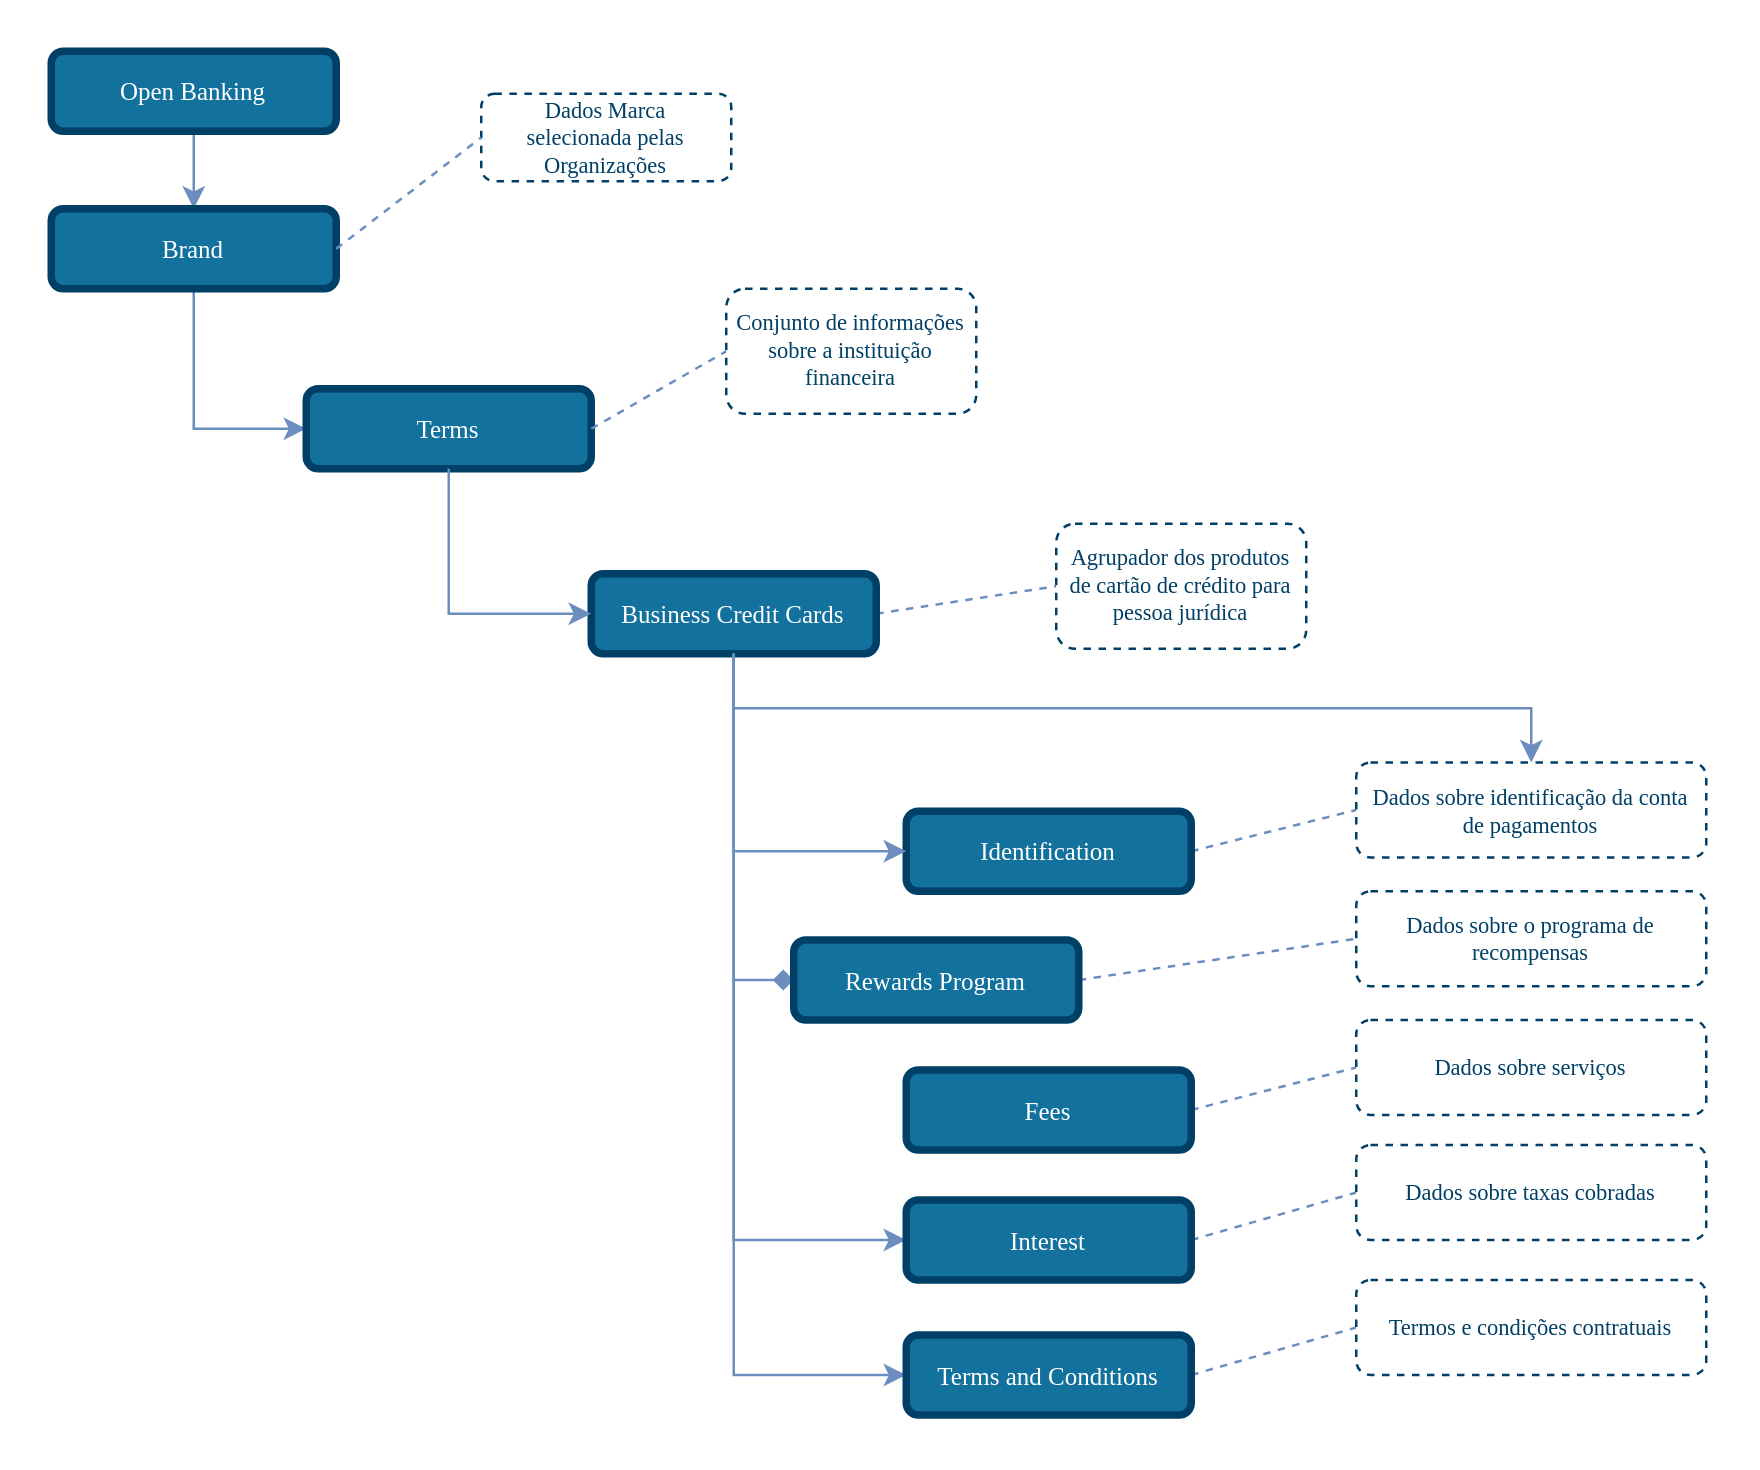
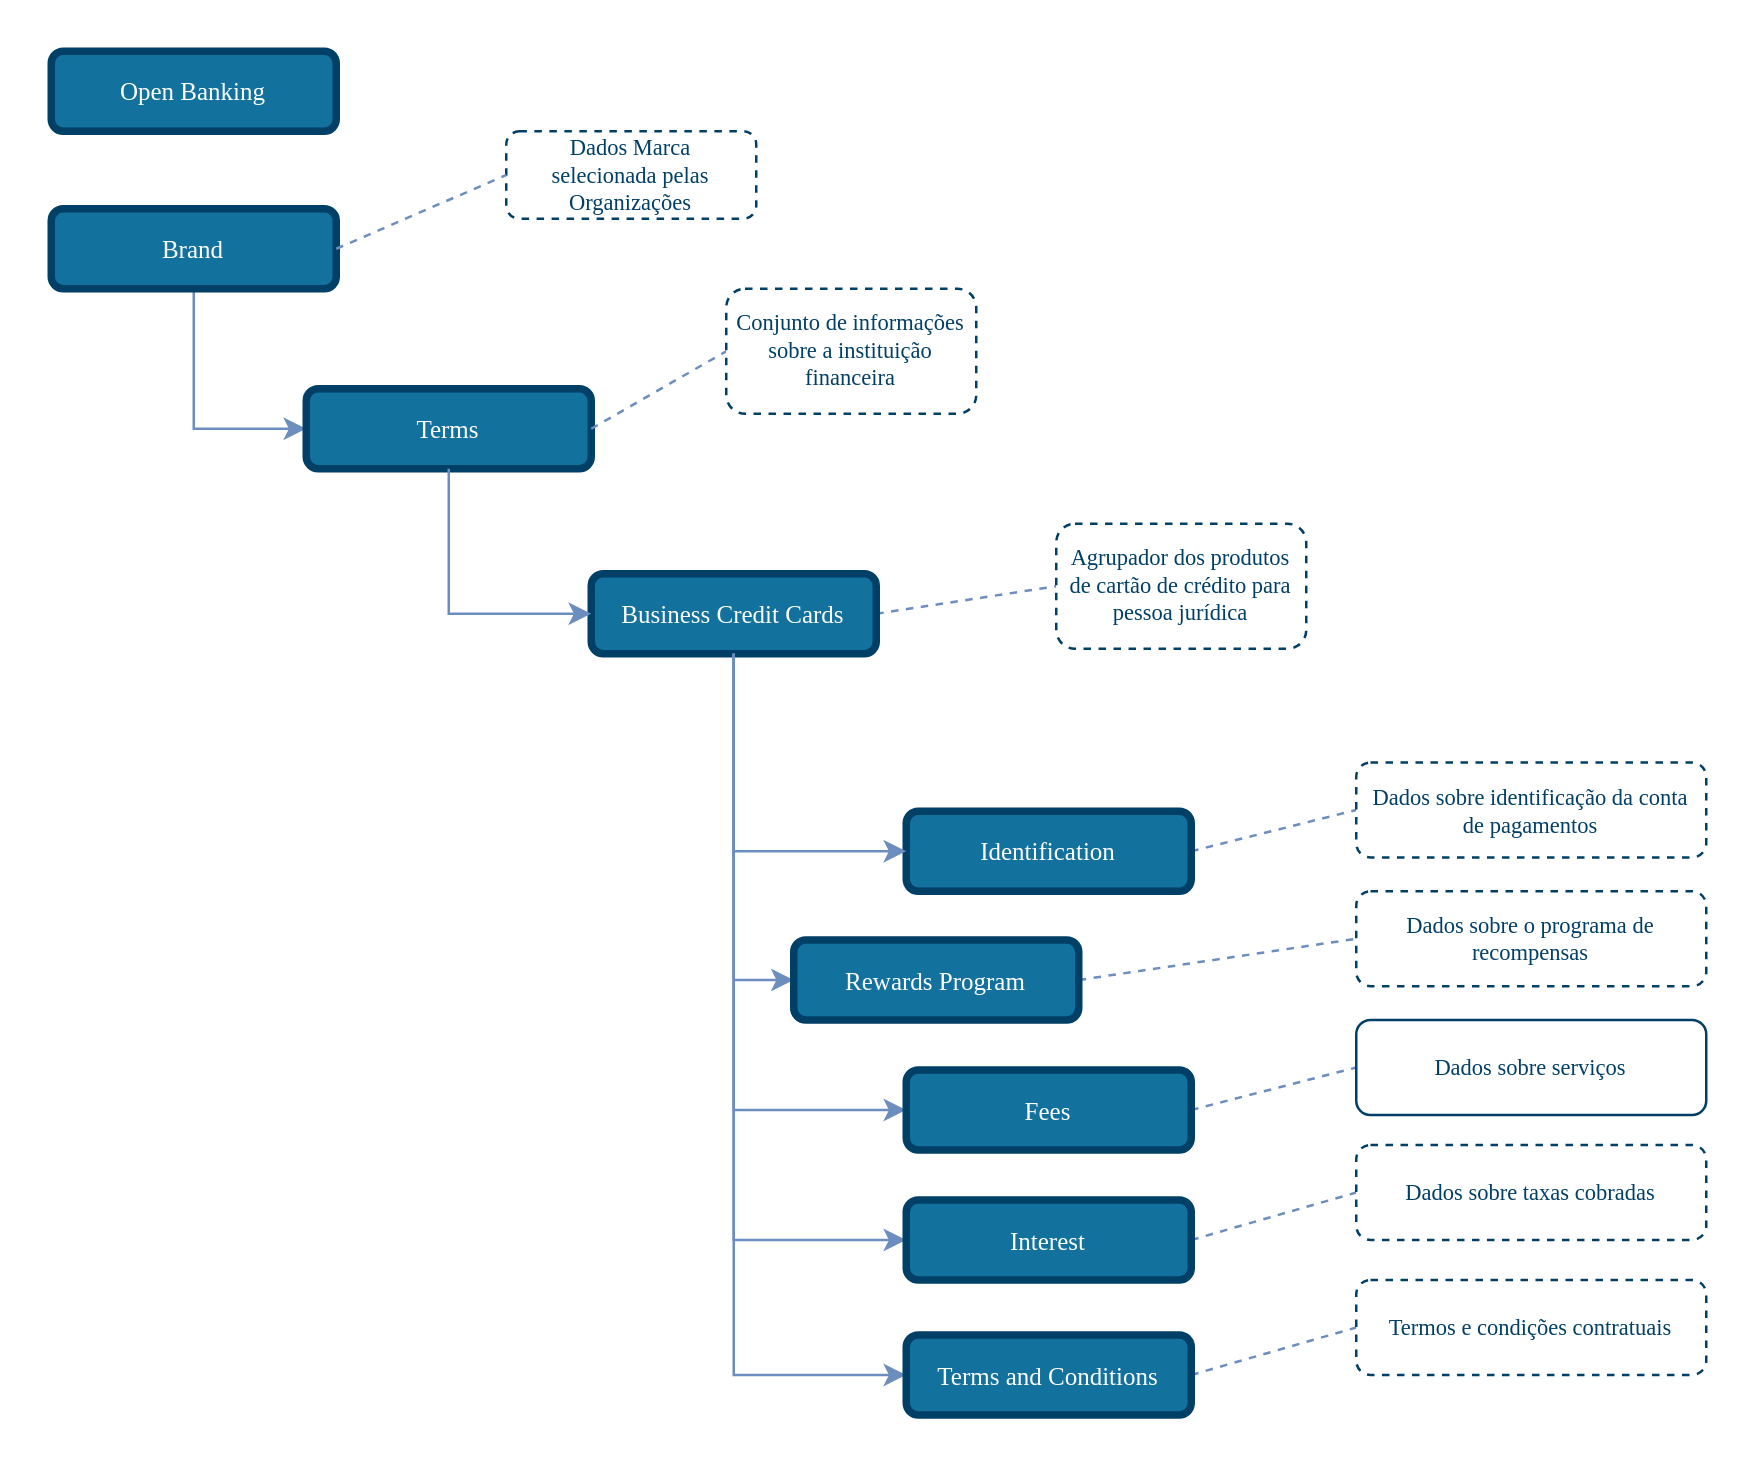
(606, 138) -> (631, 175)
(194, 163) -> none
(1153, 708) -> (814, 1110)
(773, 980) -> (774, 980)
(1531, 1068) -> (1531, 1068)
